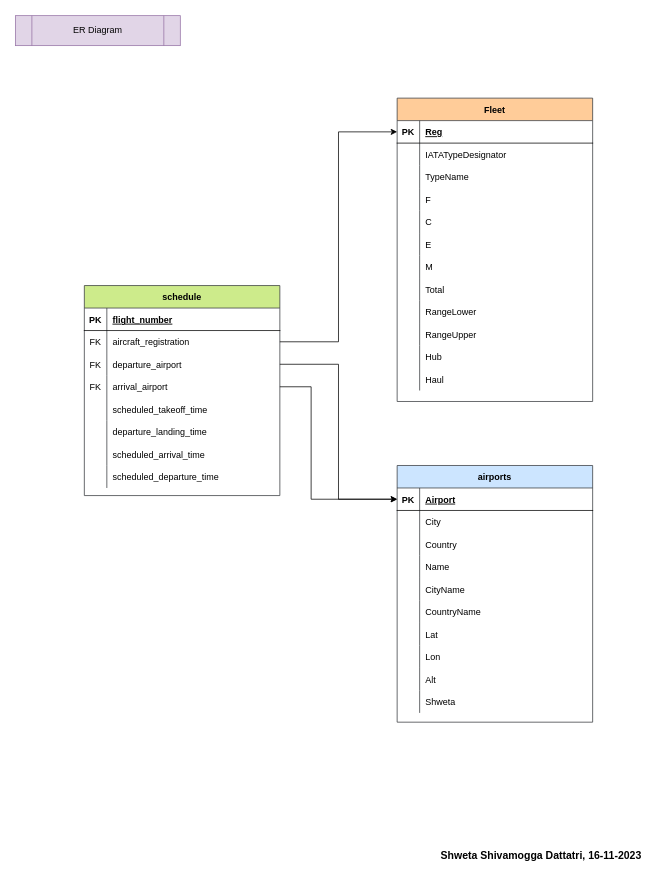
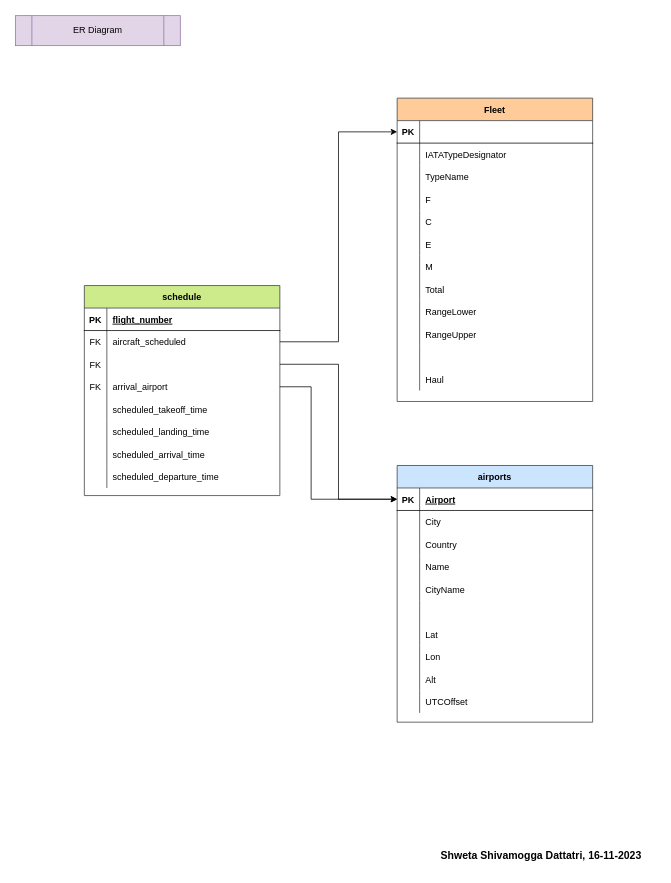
(506, 132) -> none
(162, 342) -> (156, 342)
(506, 357) -> none
(193, 364) -> none
(164, 432) -> (163, 432)
(506, 612) -> none
(441, 702) -> (448, 702)
